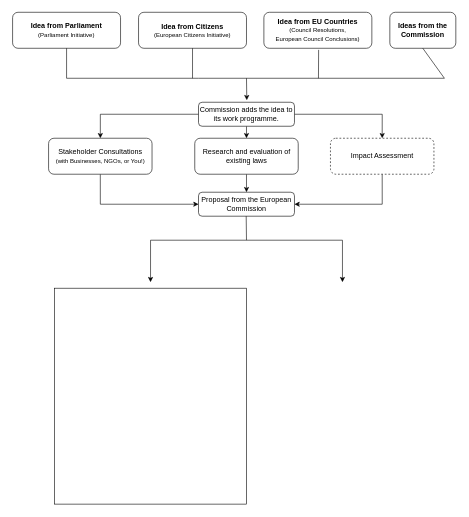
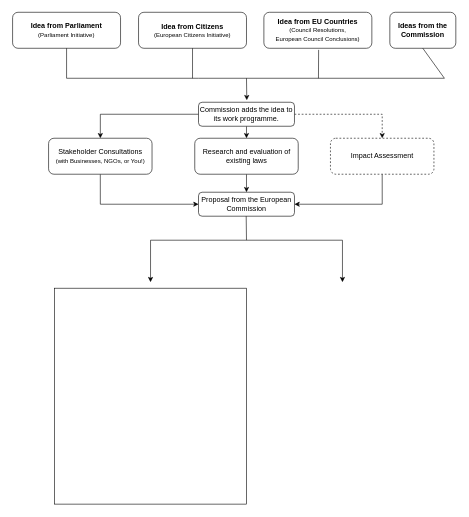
(348, 114) -> (348, 114)
